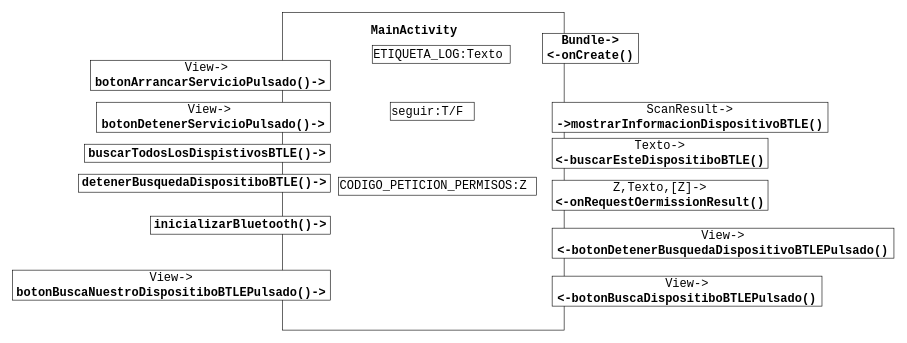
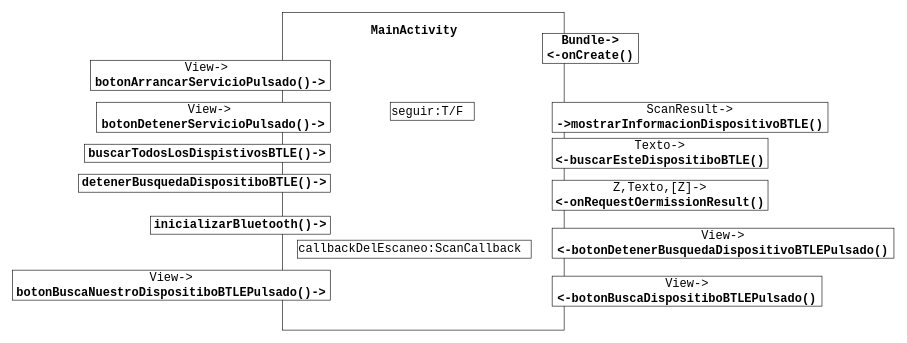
(441, 54) -> none
(438, 186) -> none
none -> (414, 249)
